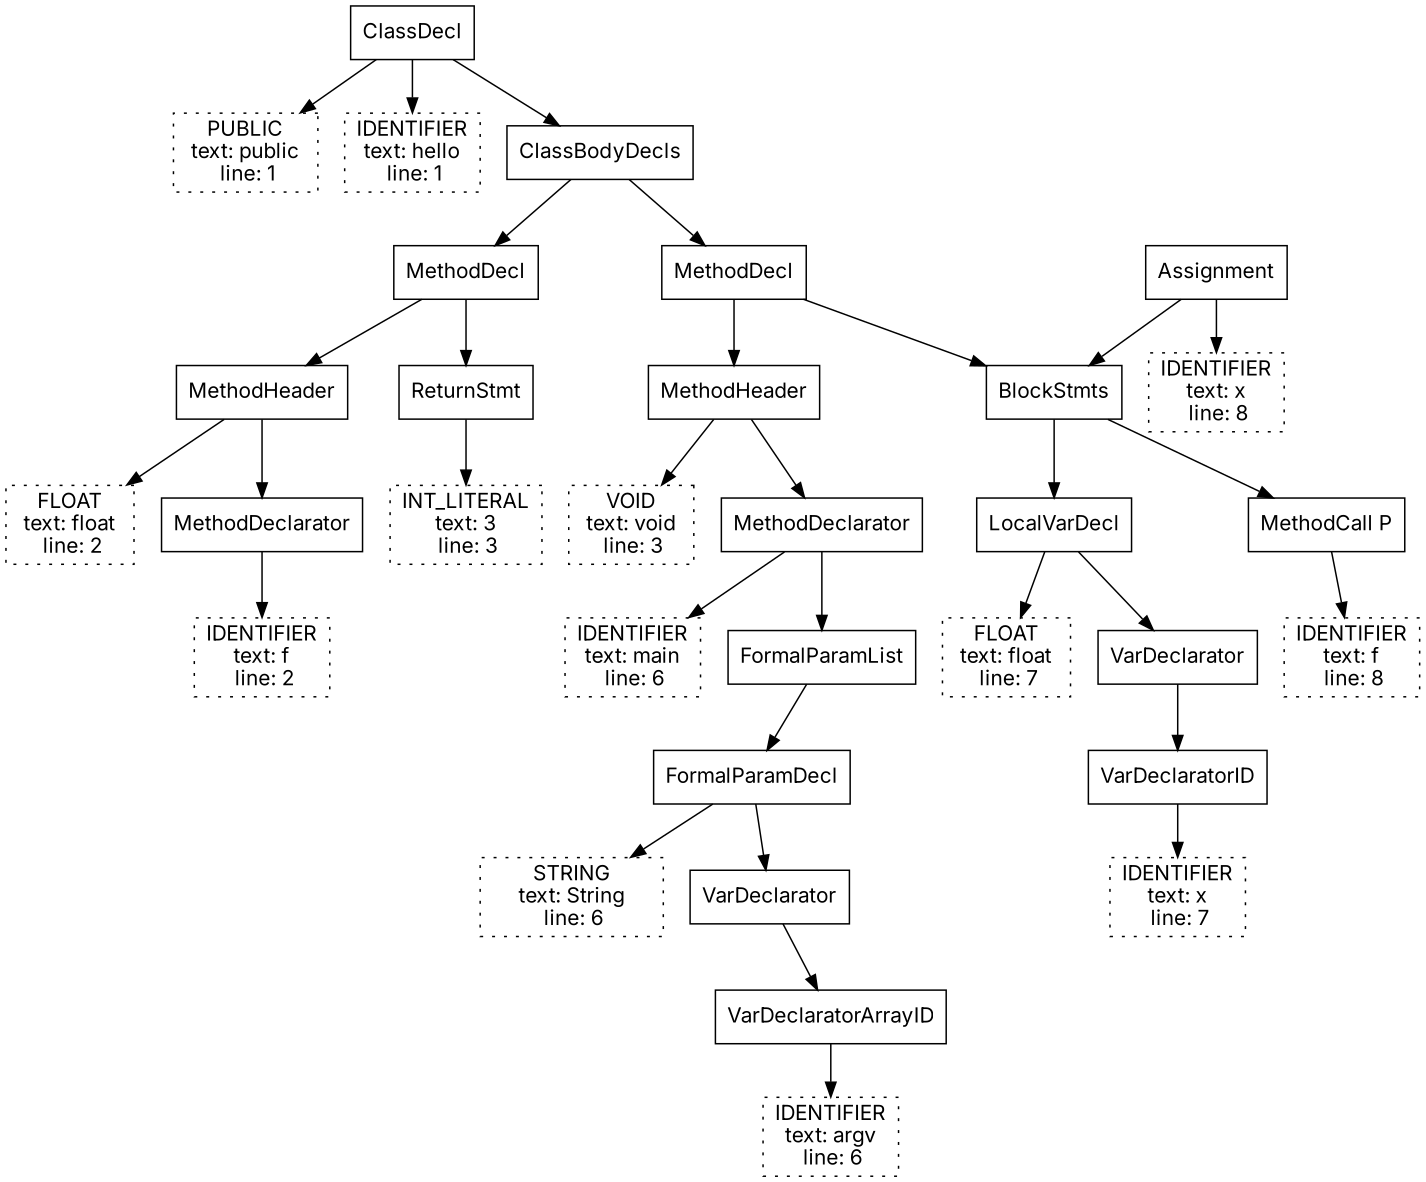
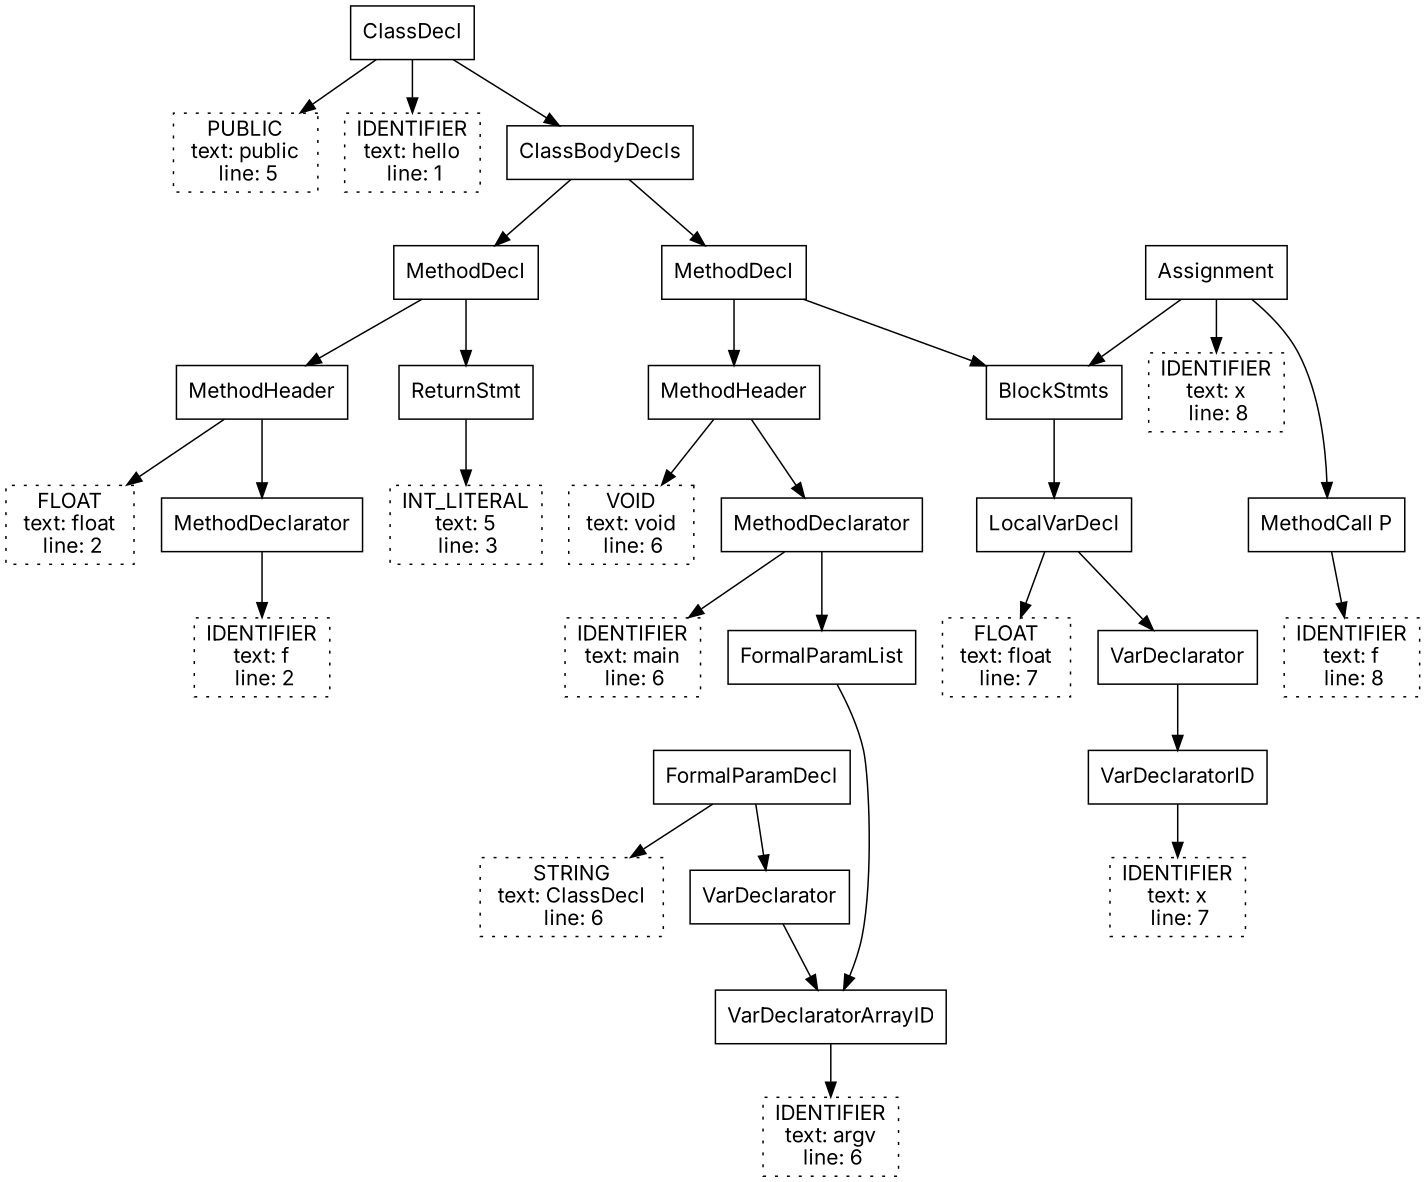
(246, 174) -> (246, 174)
(1184, 455) -> (1310, 382)
(466, 524) -> (466, 524)
(631, 546) -> (631, 546)
(791, 711) -> (869, 829)
(572, 896) -> (572, 896)
